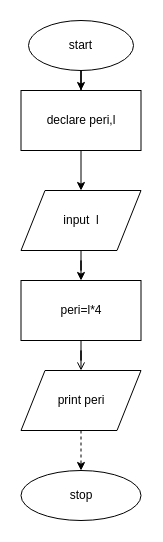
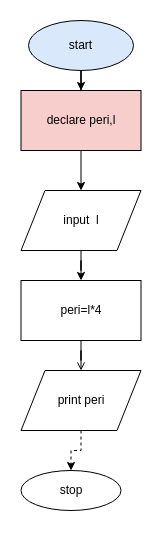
(81, 46) -> (81, 46)
(81, 121) -> (81, 121)
(81, 496) -> (71, 491)
